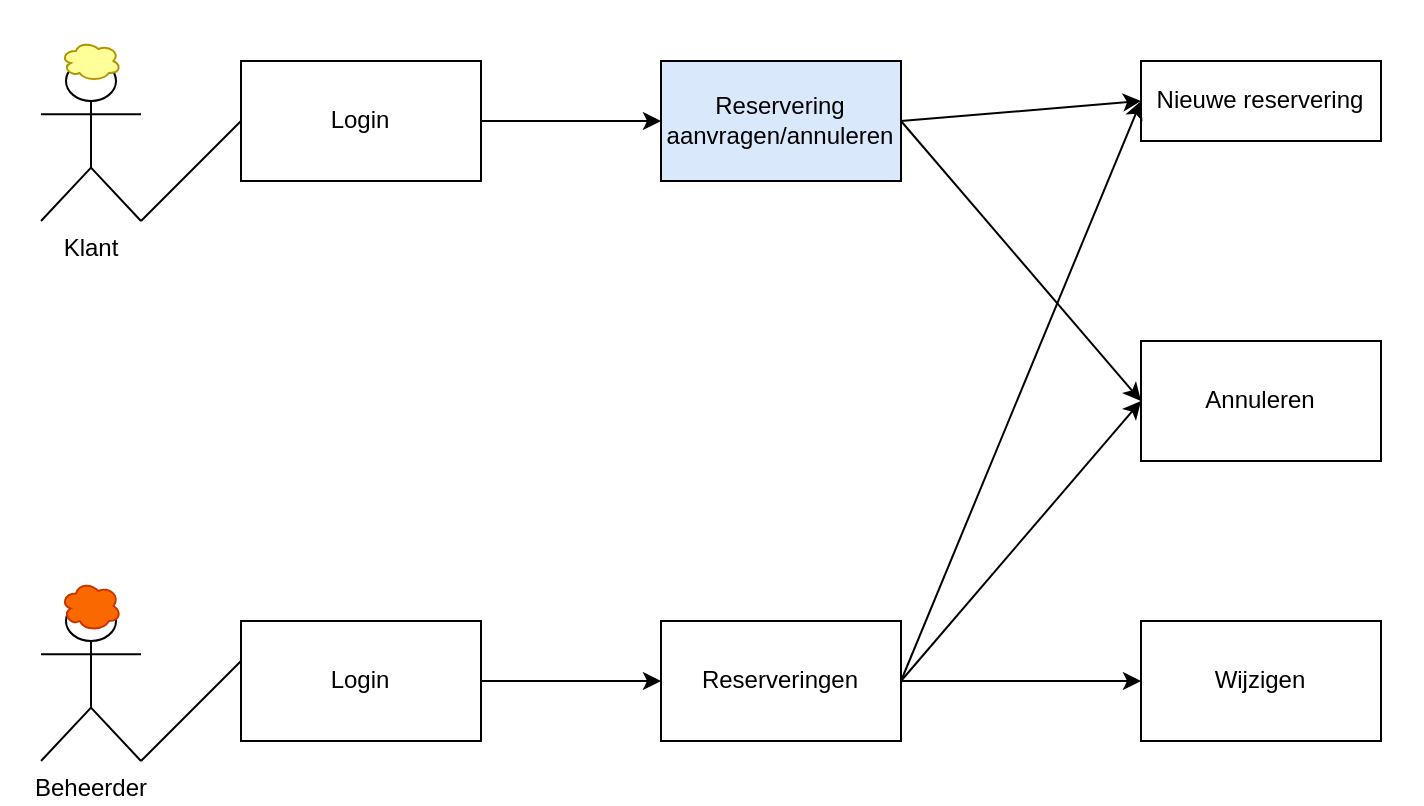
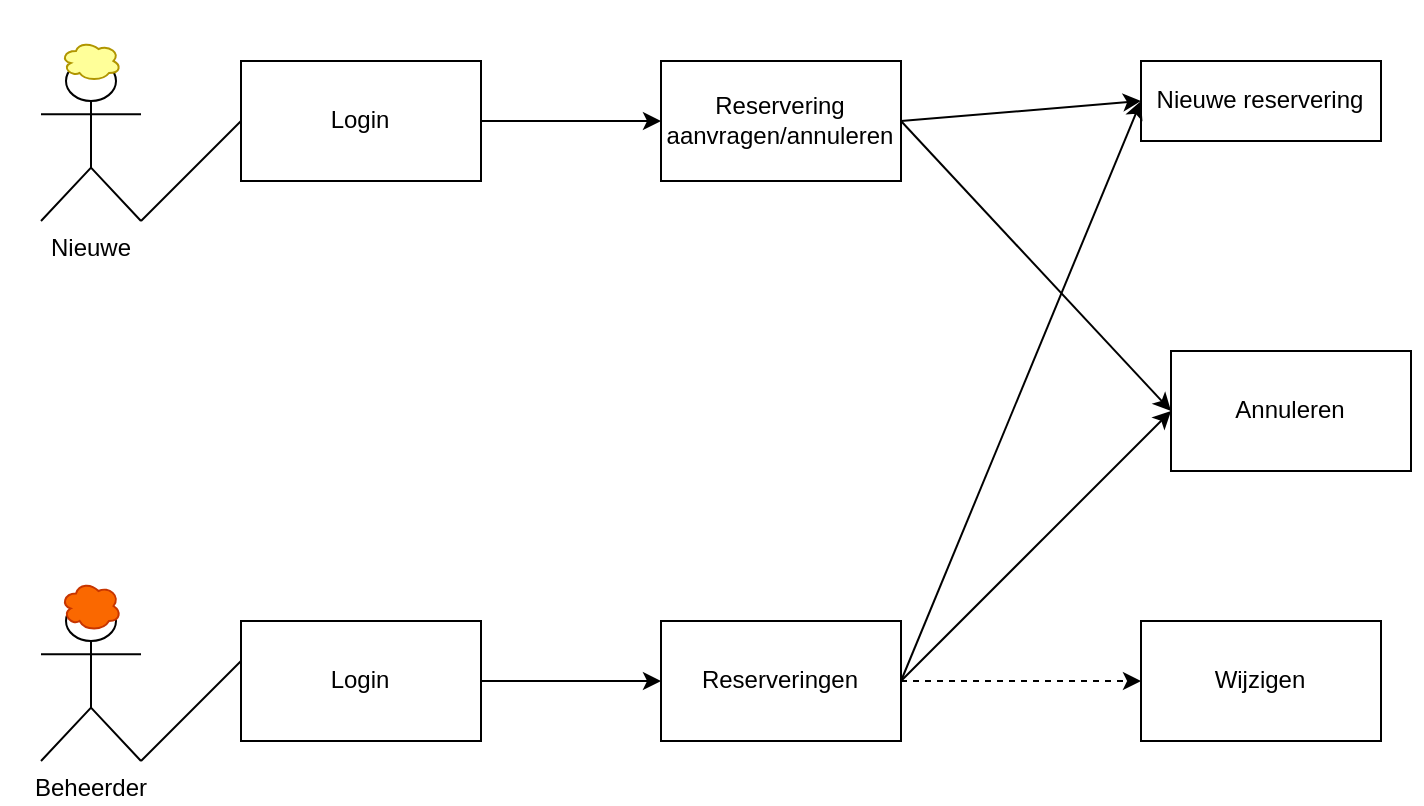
(781, 121) -> (781, 121)
(92, 249) -> (92, 249)
(1261, 401) -> (1291, 411)
(1017, 681) -> (1017, 681)
